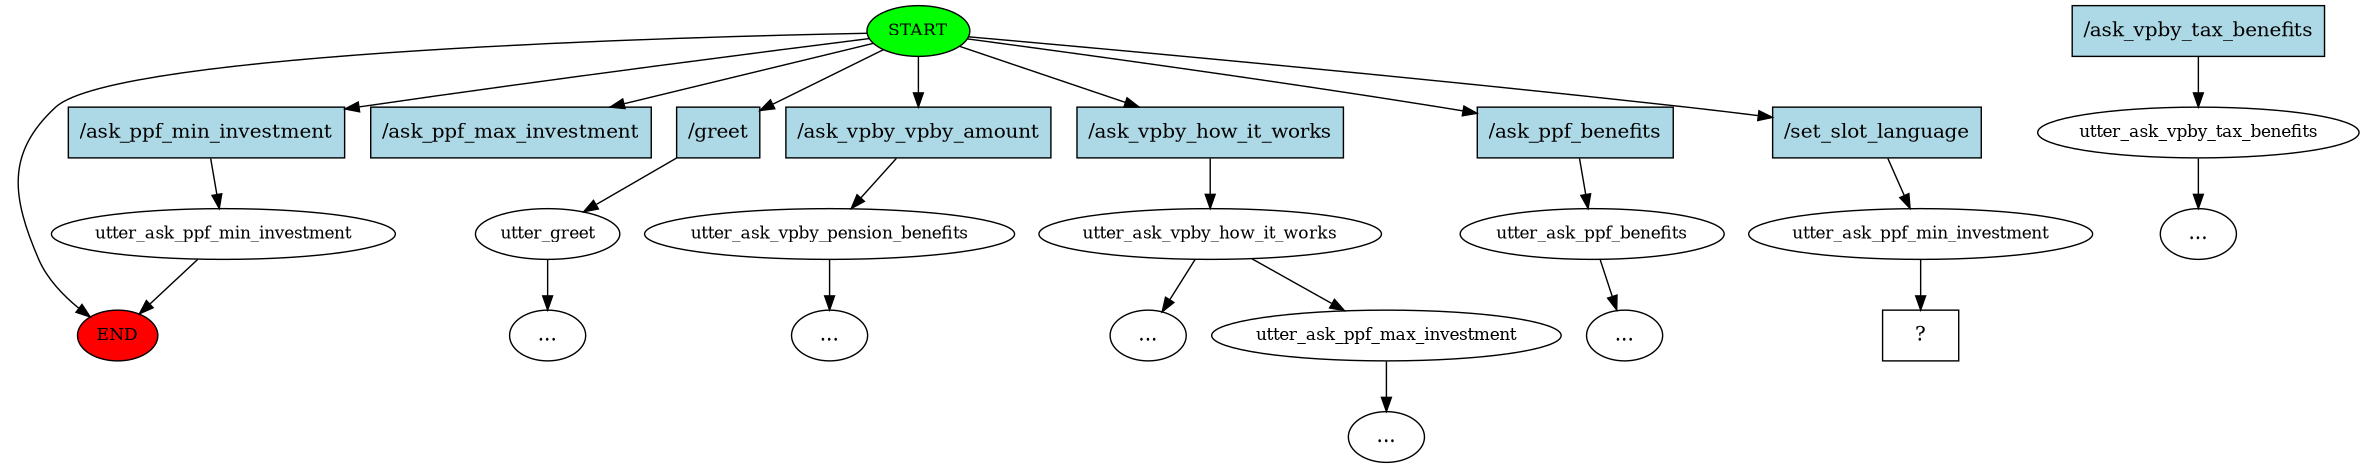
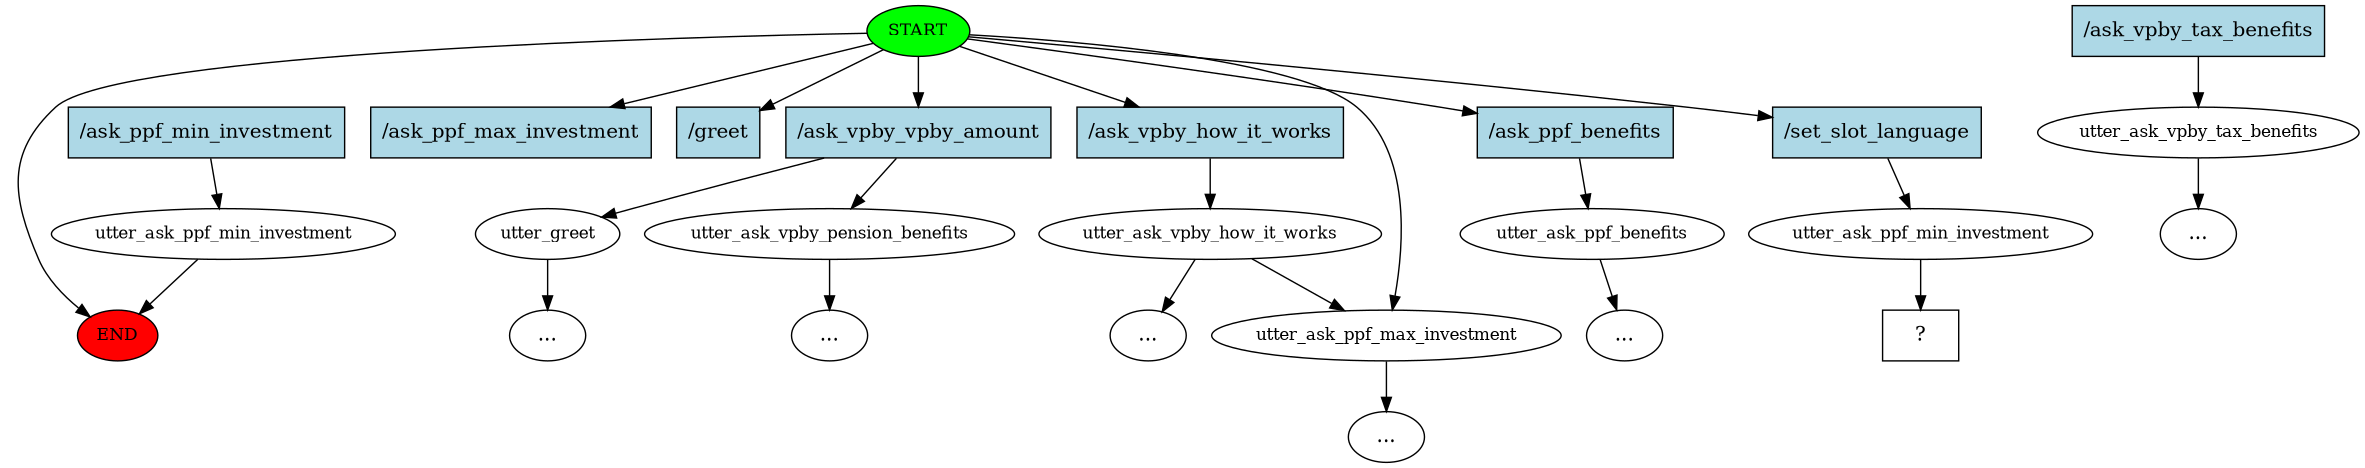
(614, 72) -> (1350, 103)
(636, 181) -> (720, 185)
